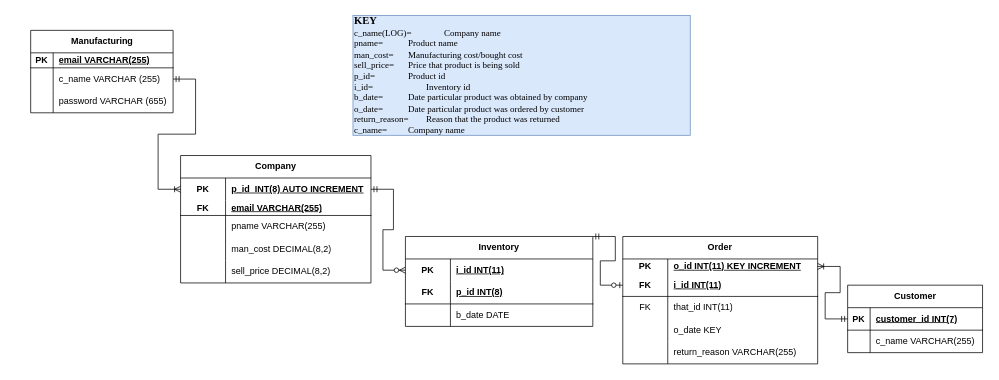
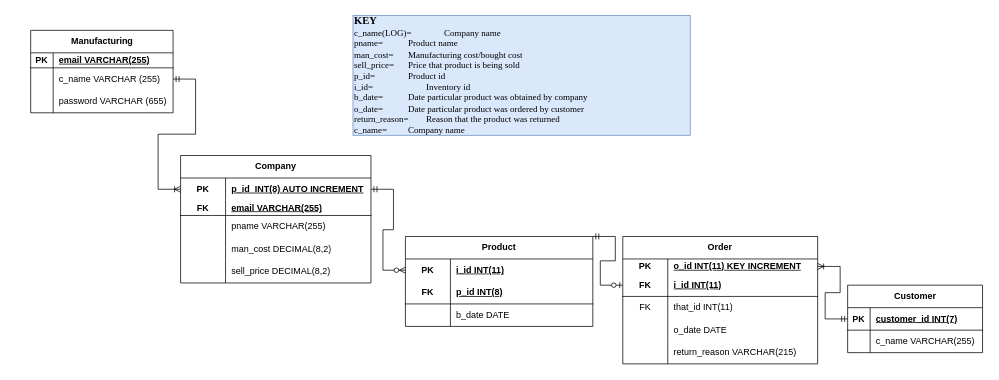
(499, 248) -> (499, 248)
(698, 330) -> (700, 330)
(738, 353) -> (738, 353)
